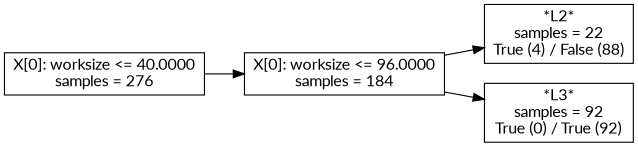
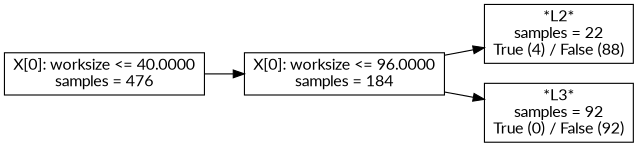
(104, 74) -> (104, 74)
(559, 113) -> (559, 113)
